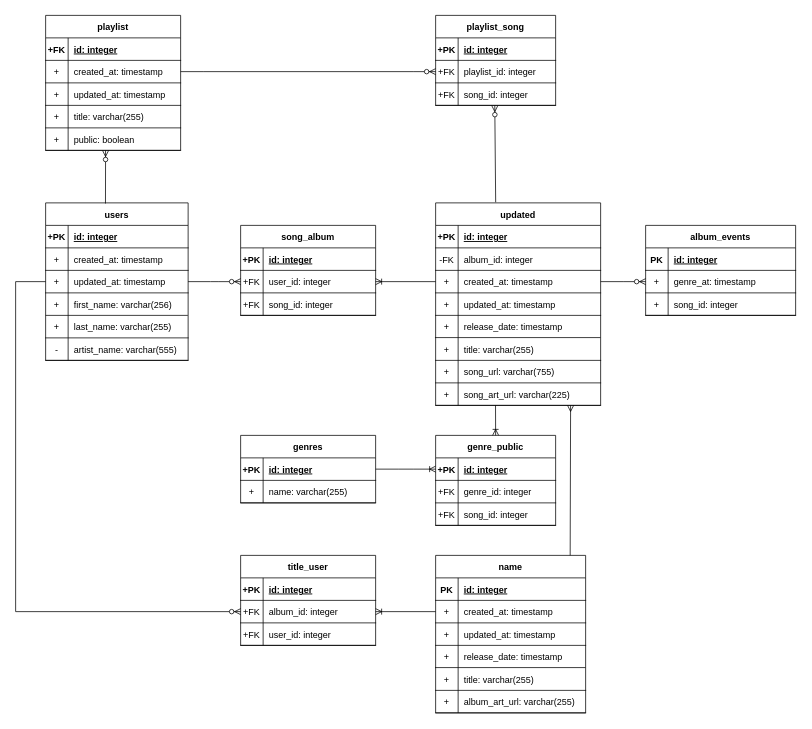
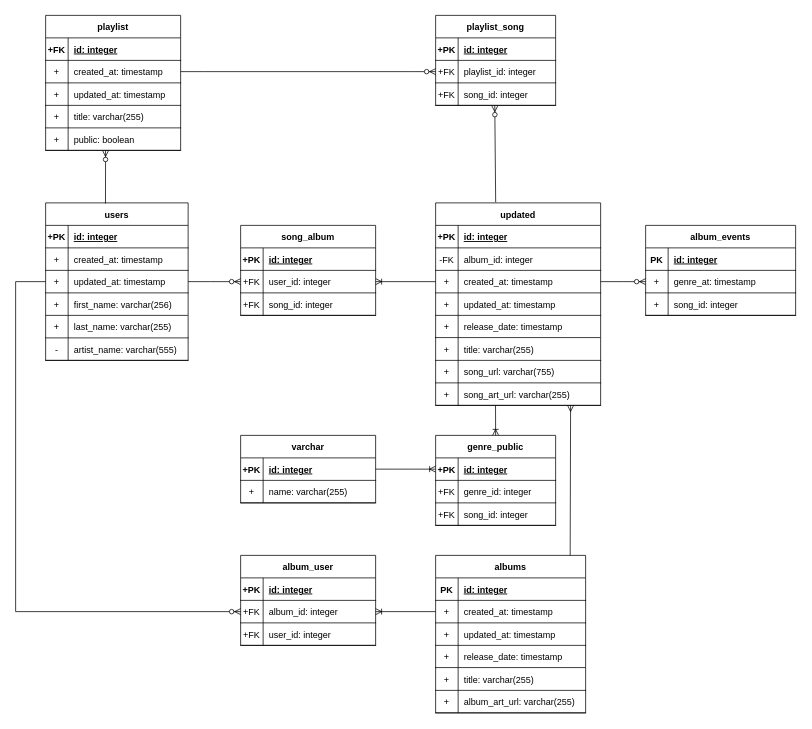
(526, 395) -> (526, 395)
(308, 447) -> (308, 447)
(308, 567) -> (308, 567)
(510, 567) -> (510, 567)
